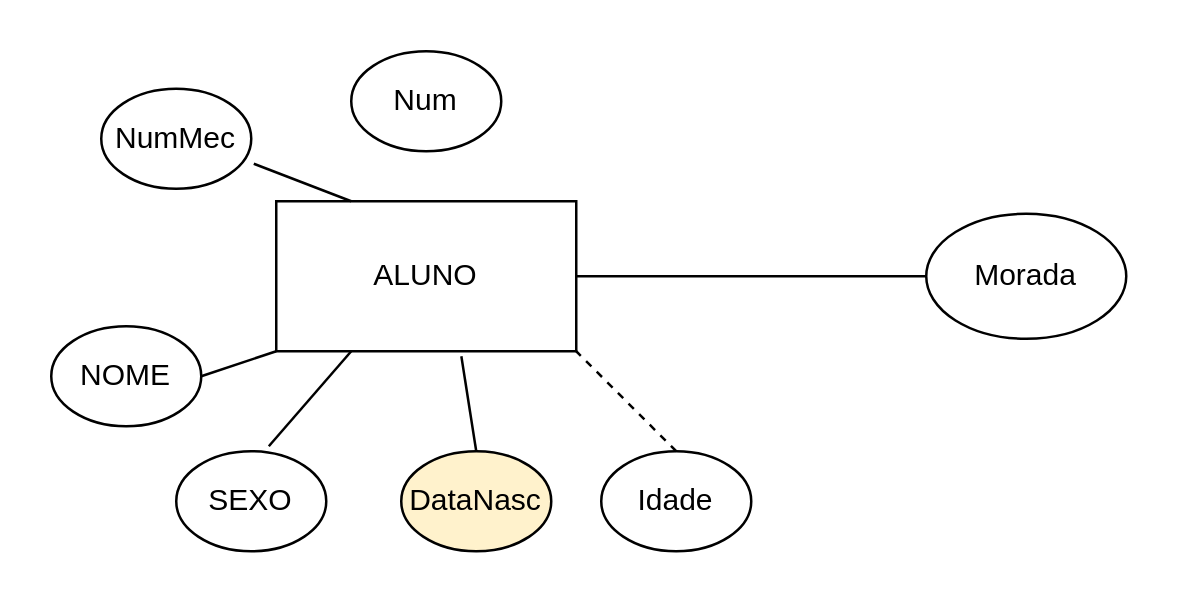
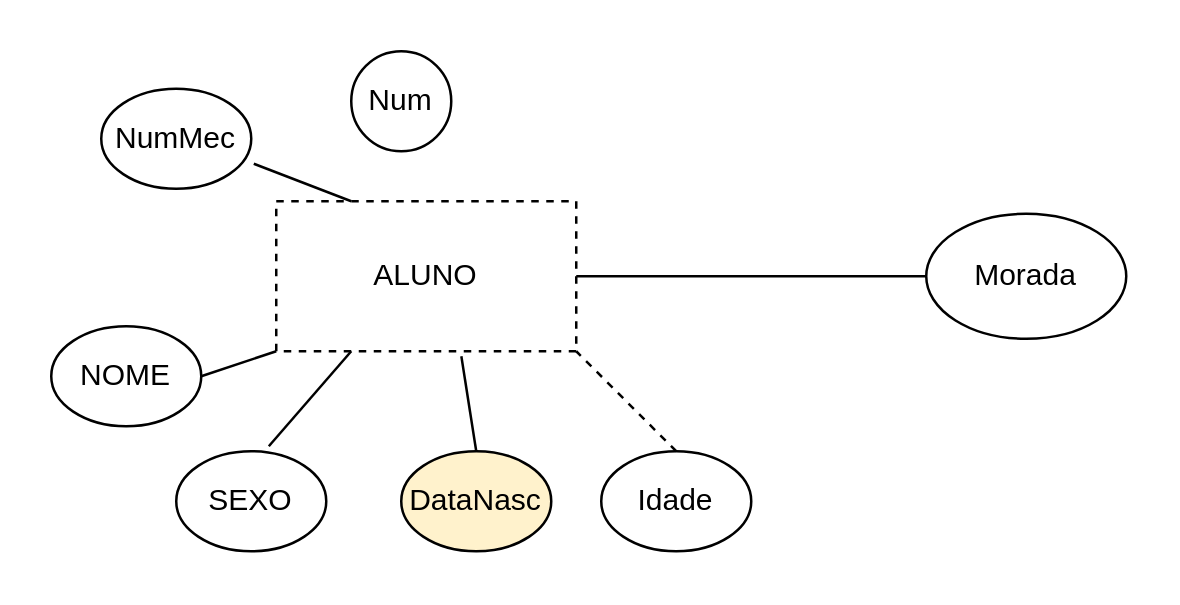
(426, 101) -> (401, 101)
(426, 276) -> (426, 276)
